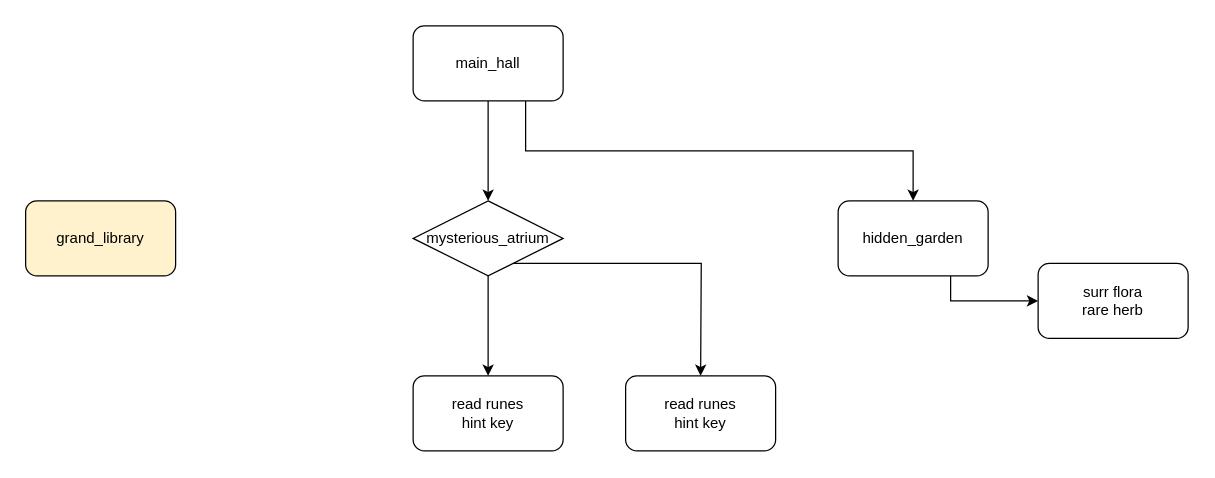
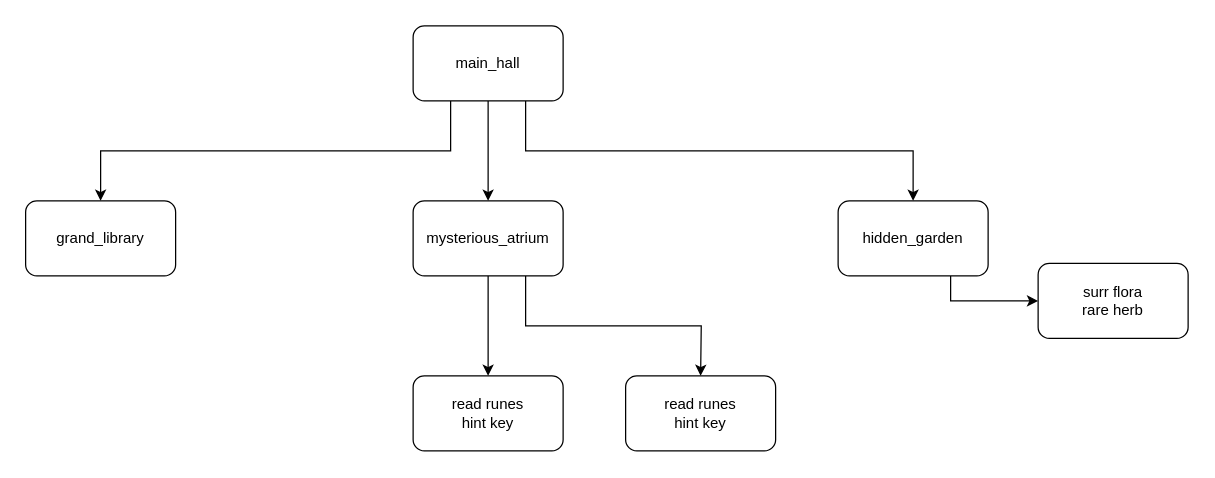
none -> (280, 151)
(101, 238) -> (101, 238)
(488, 238) -> (488, 238)
